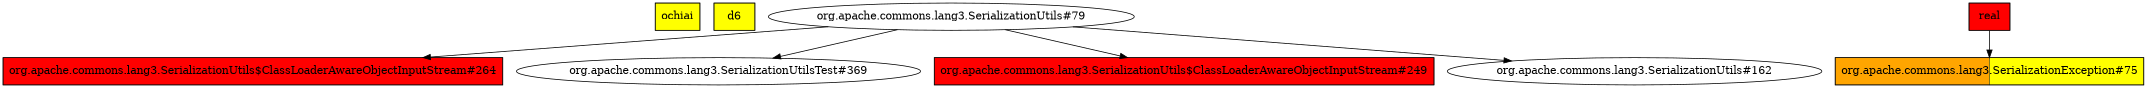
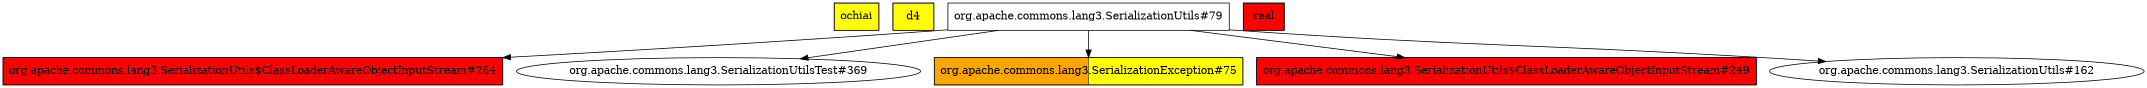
(734, 17) -> (913, 17)
(951, 17) -> (1089, 17)
(1989, 40) -> (1089, 40)
